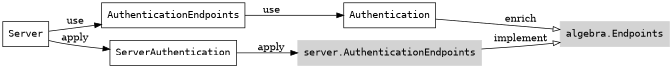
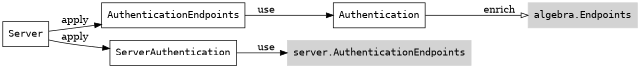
(75, 21) -> (75, 21)
(517, 47) -> none
(271, 48) -> (266, 48)
